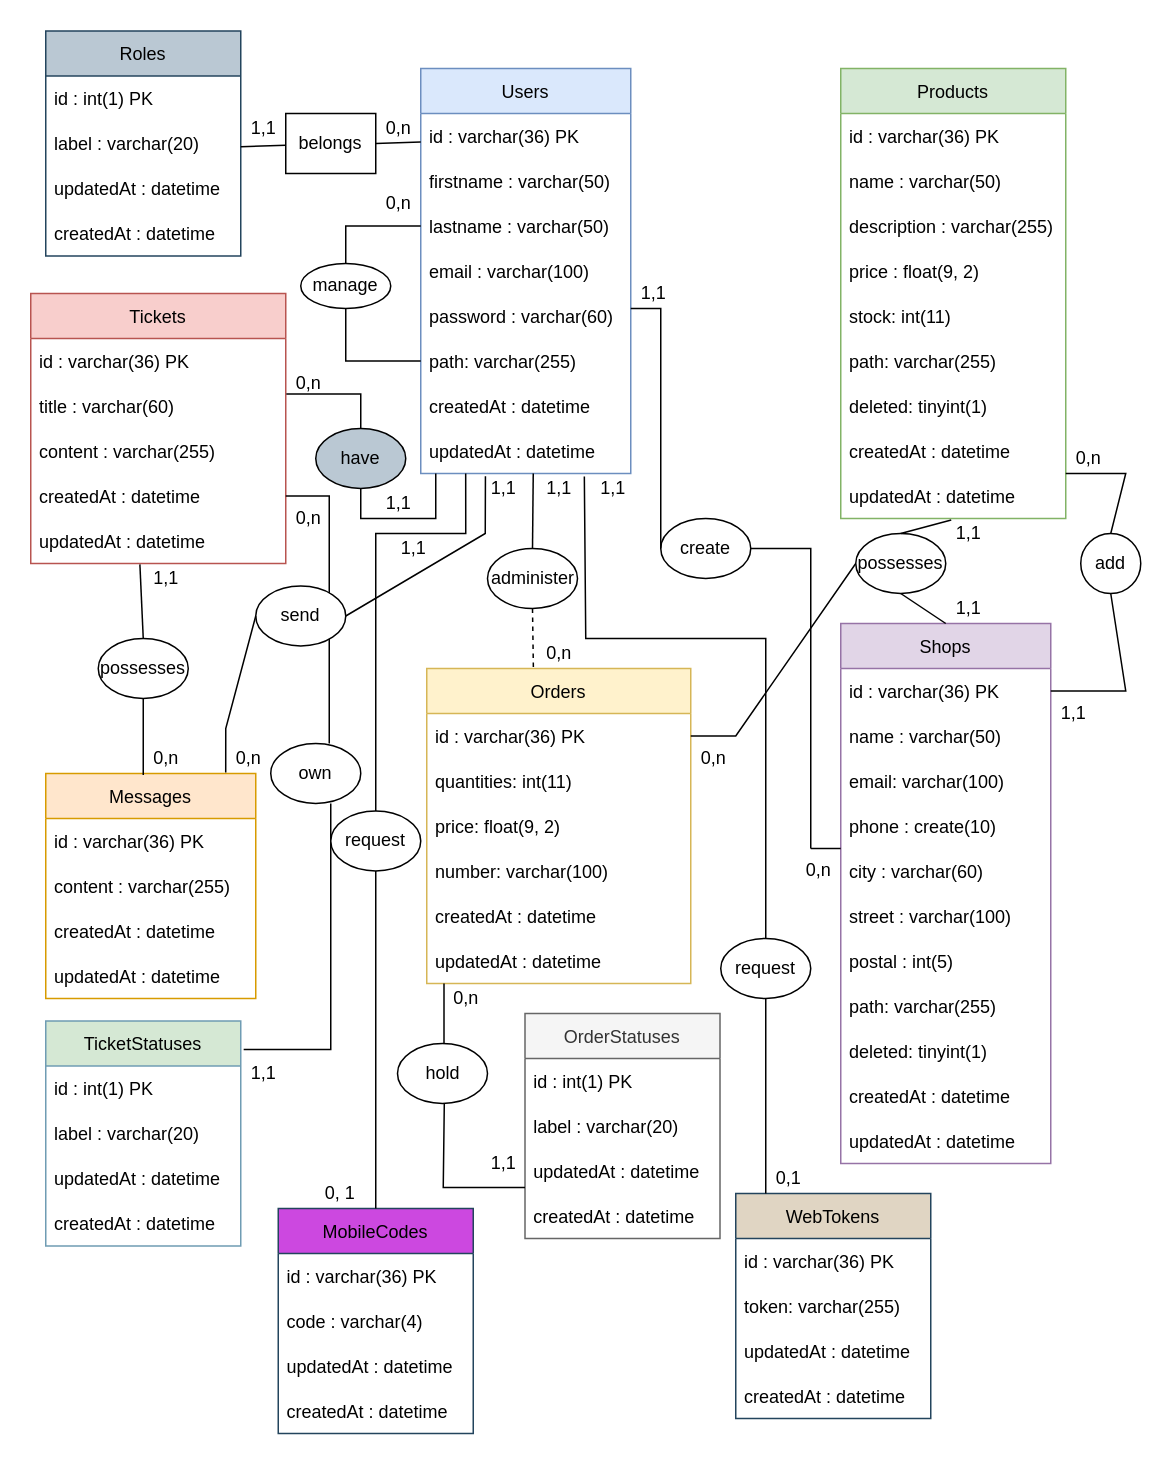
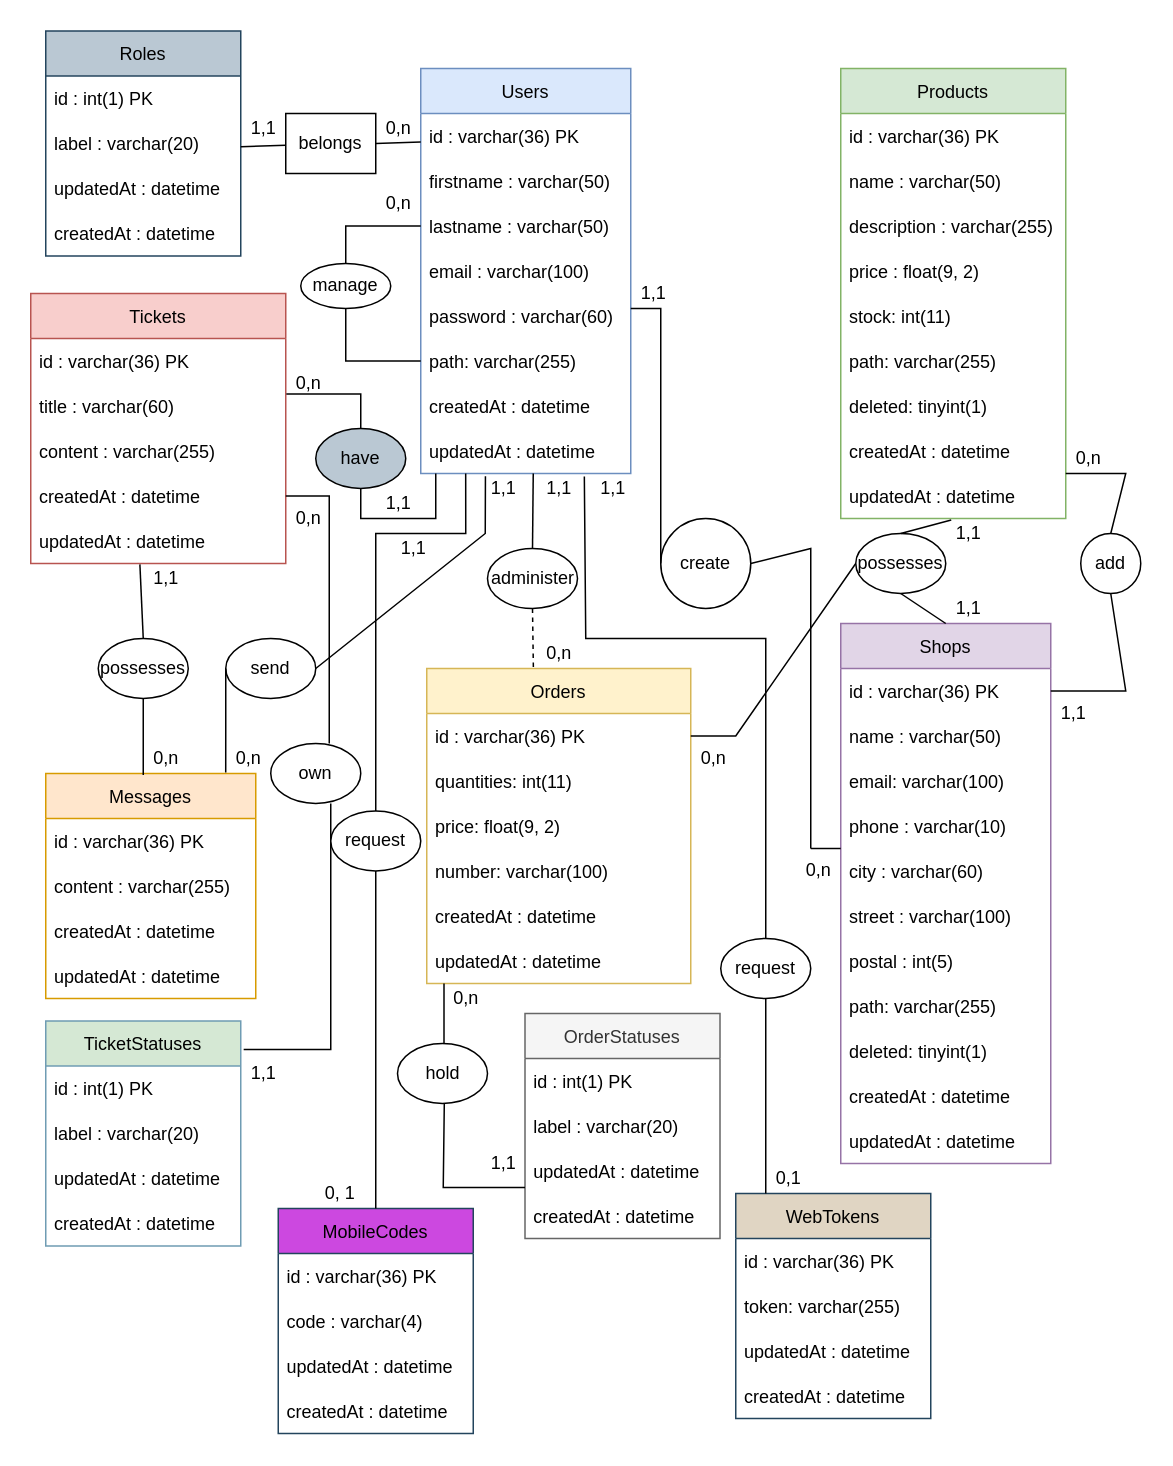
(706, 548) -> (706, 563)
(301, 616) -> (271, 668)
(933, 827) -> (938, 827)
